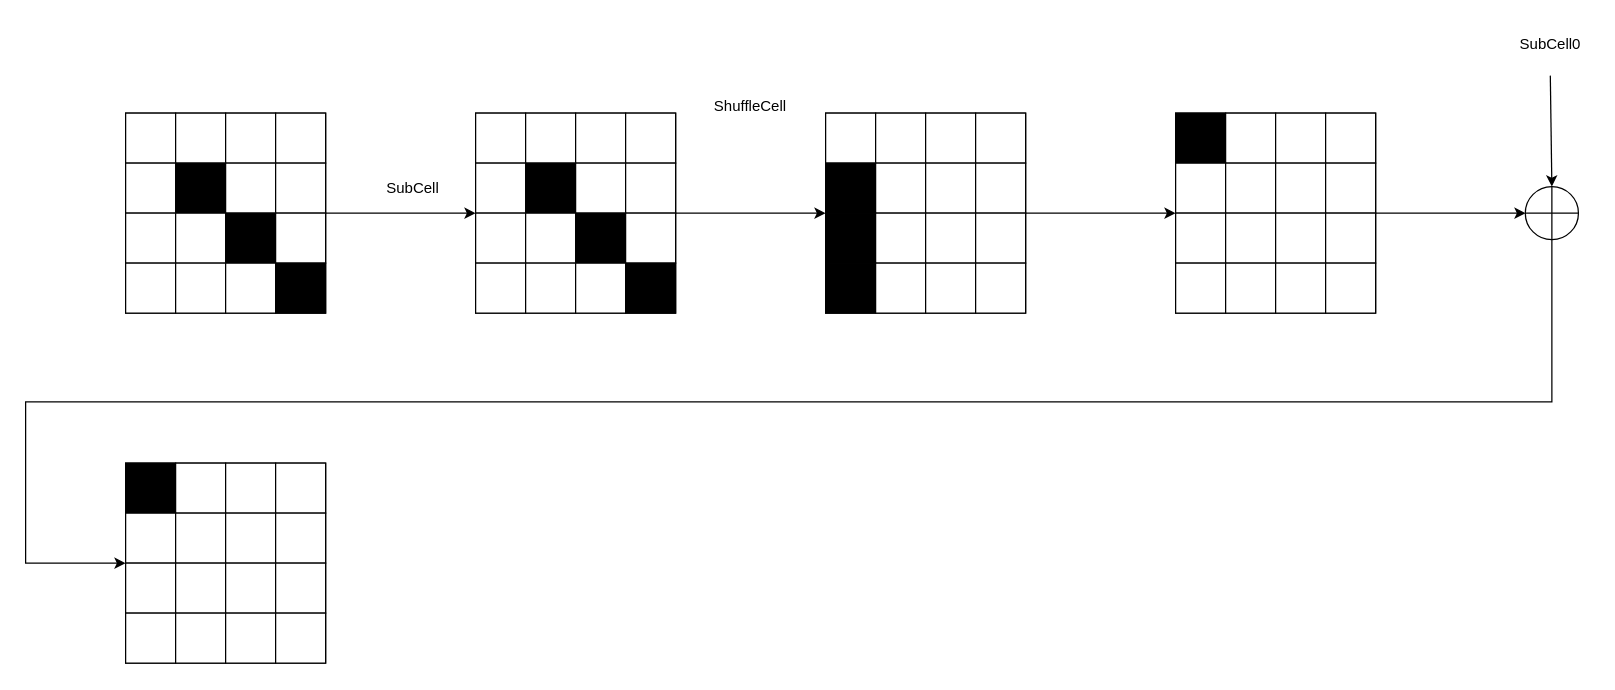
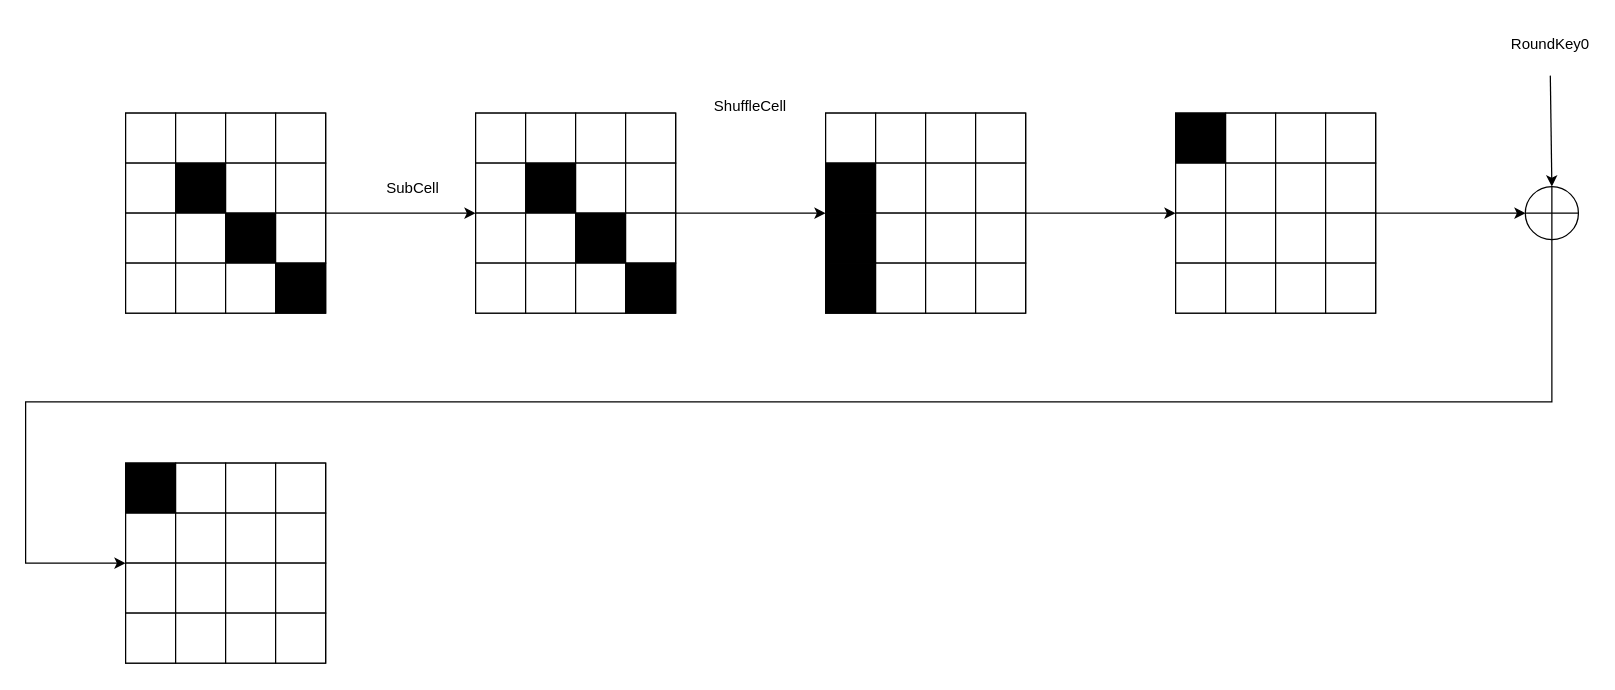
(1551, 44) -> (1551, 44)
